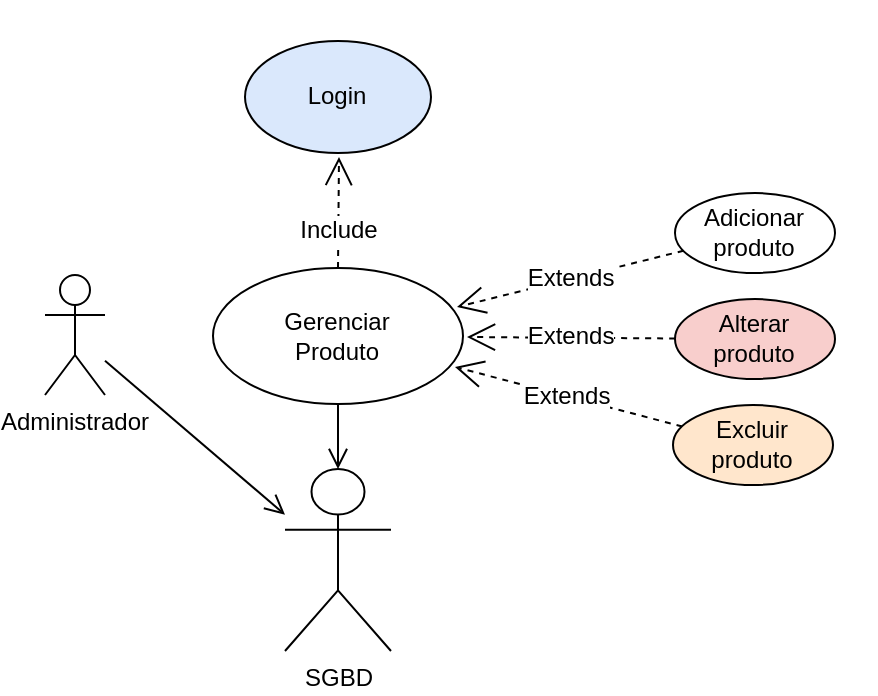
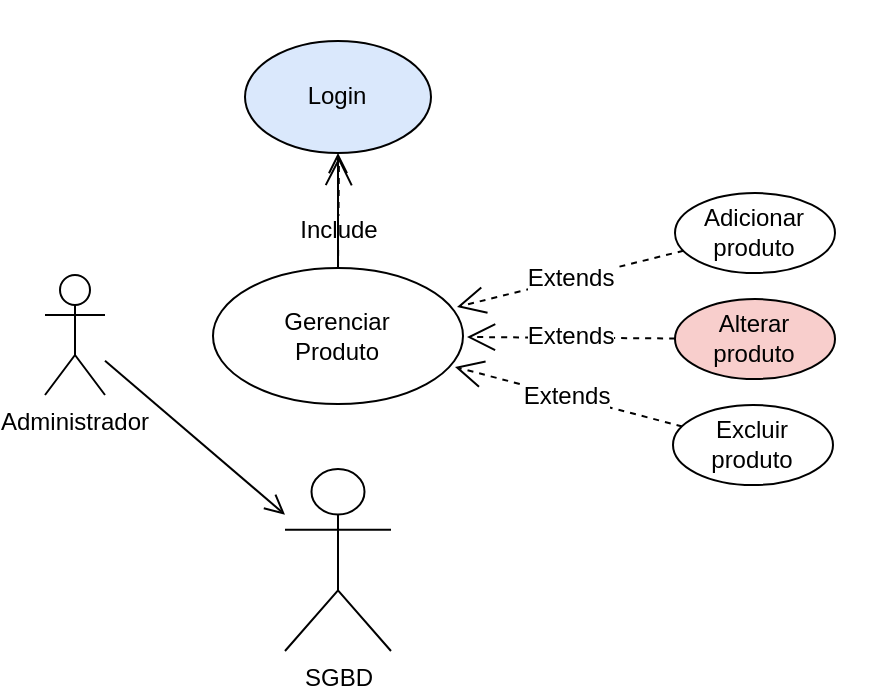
(338, 434) -> (338, 159)
(753, 445) -> (753, 445)
